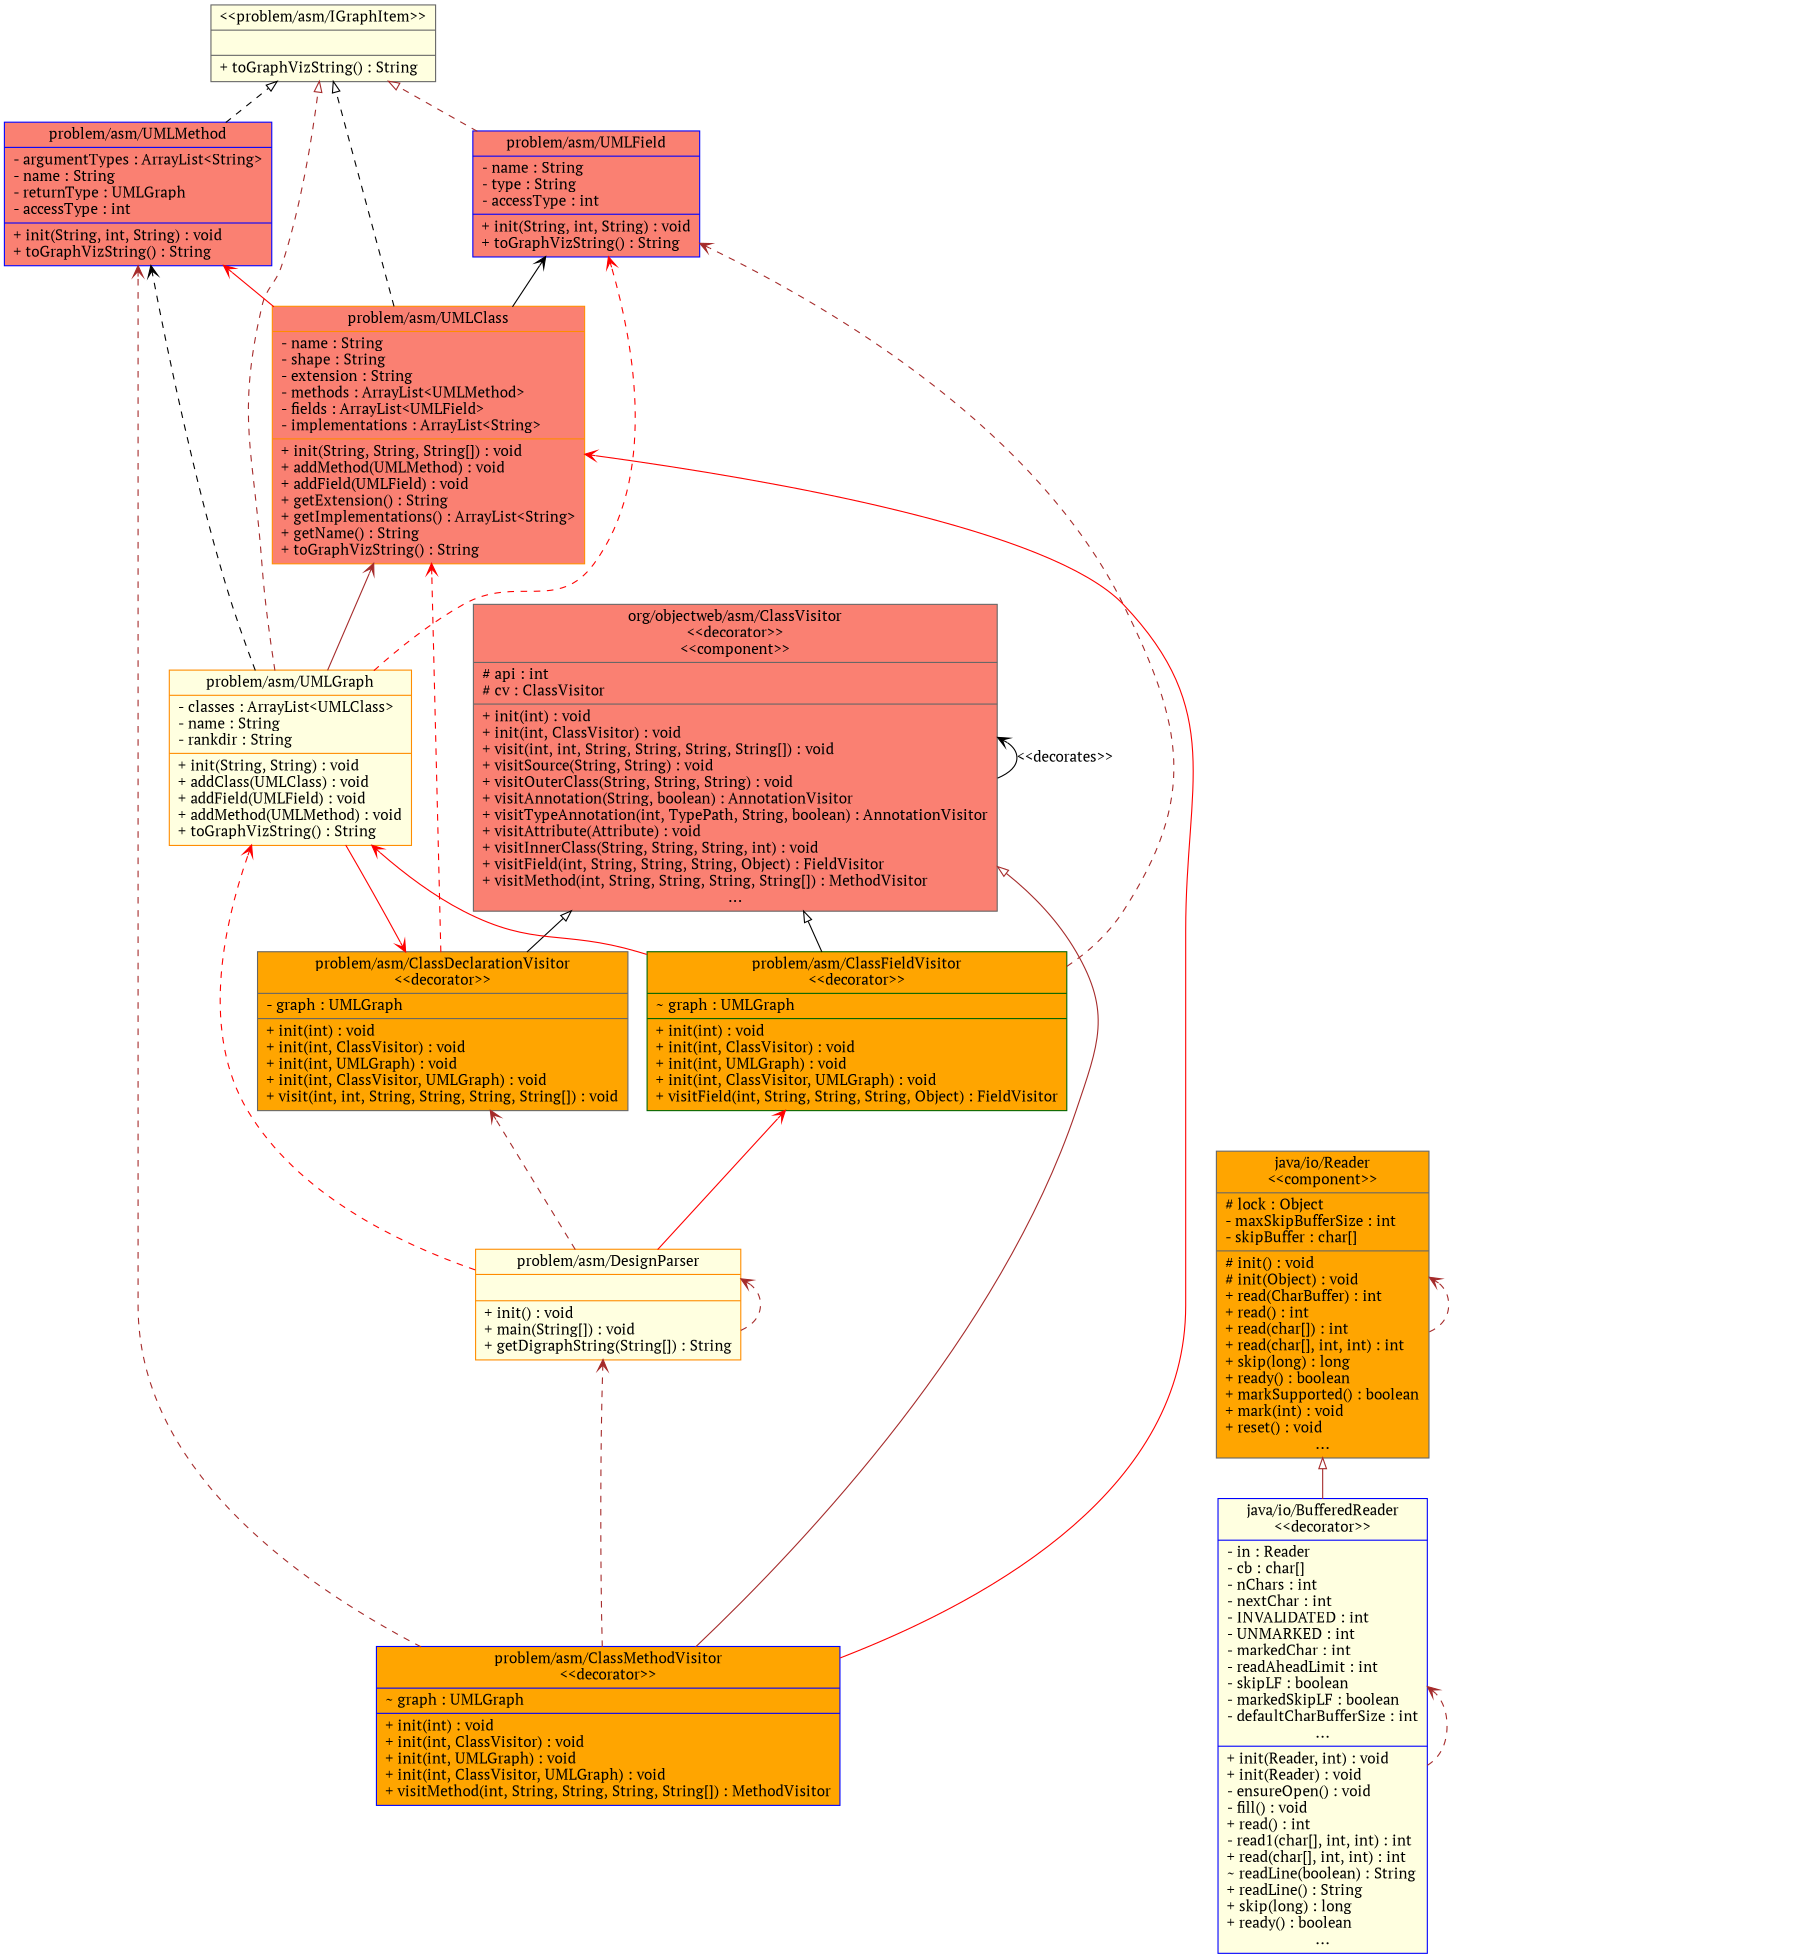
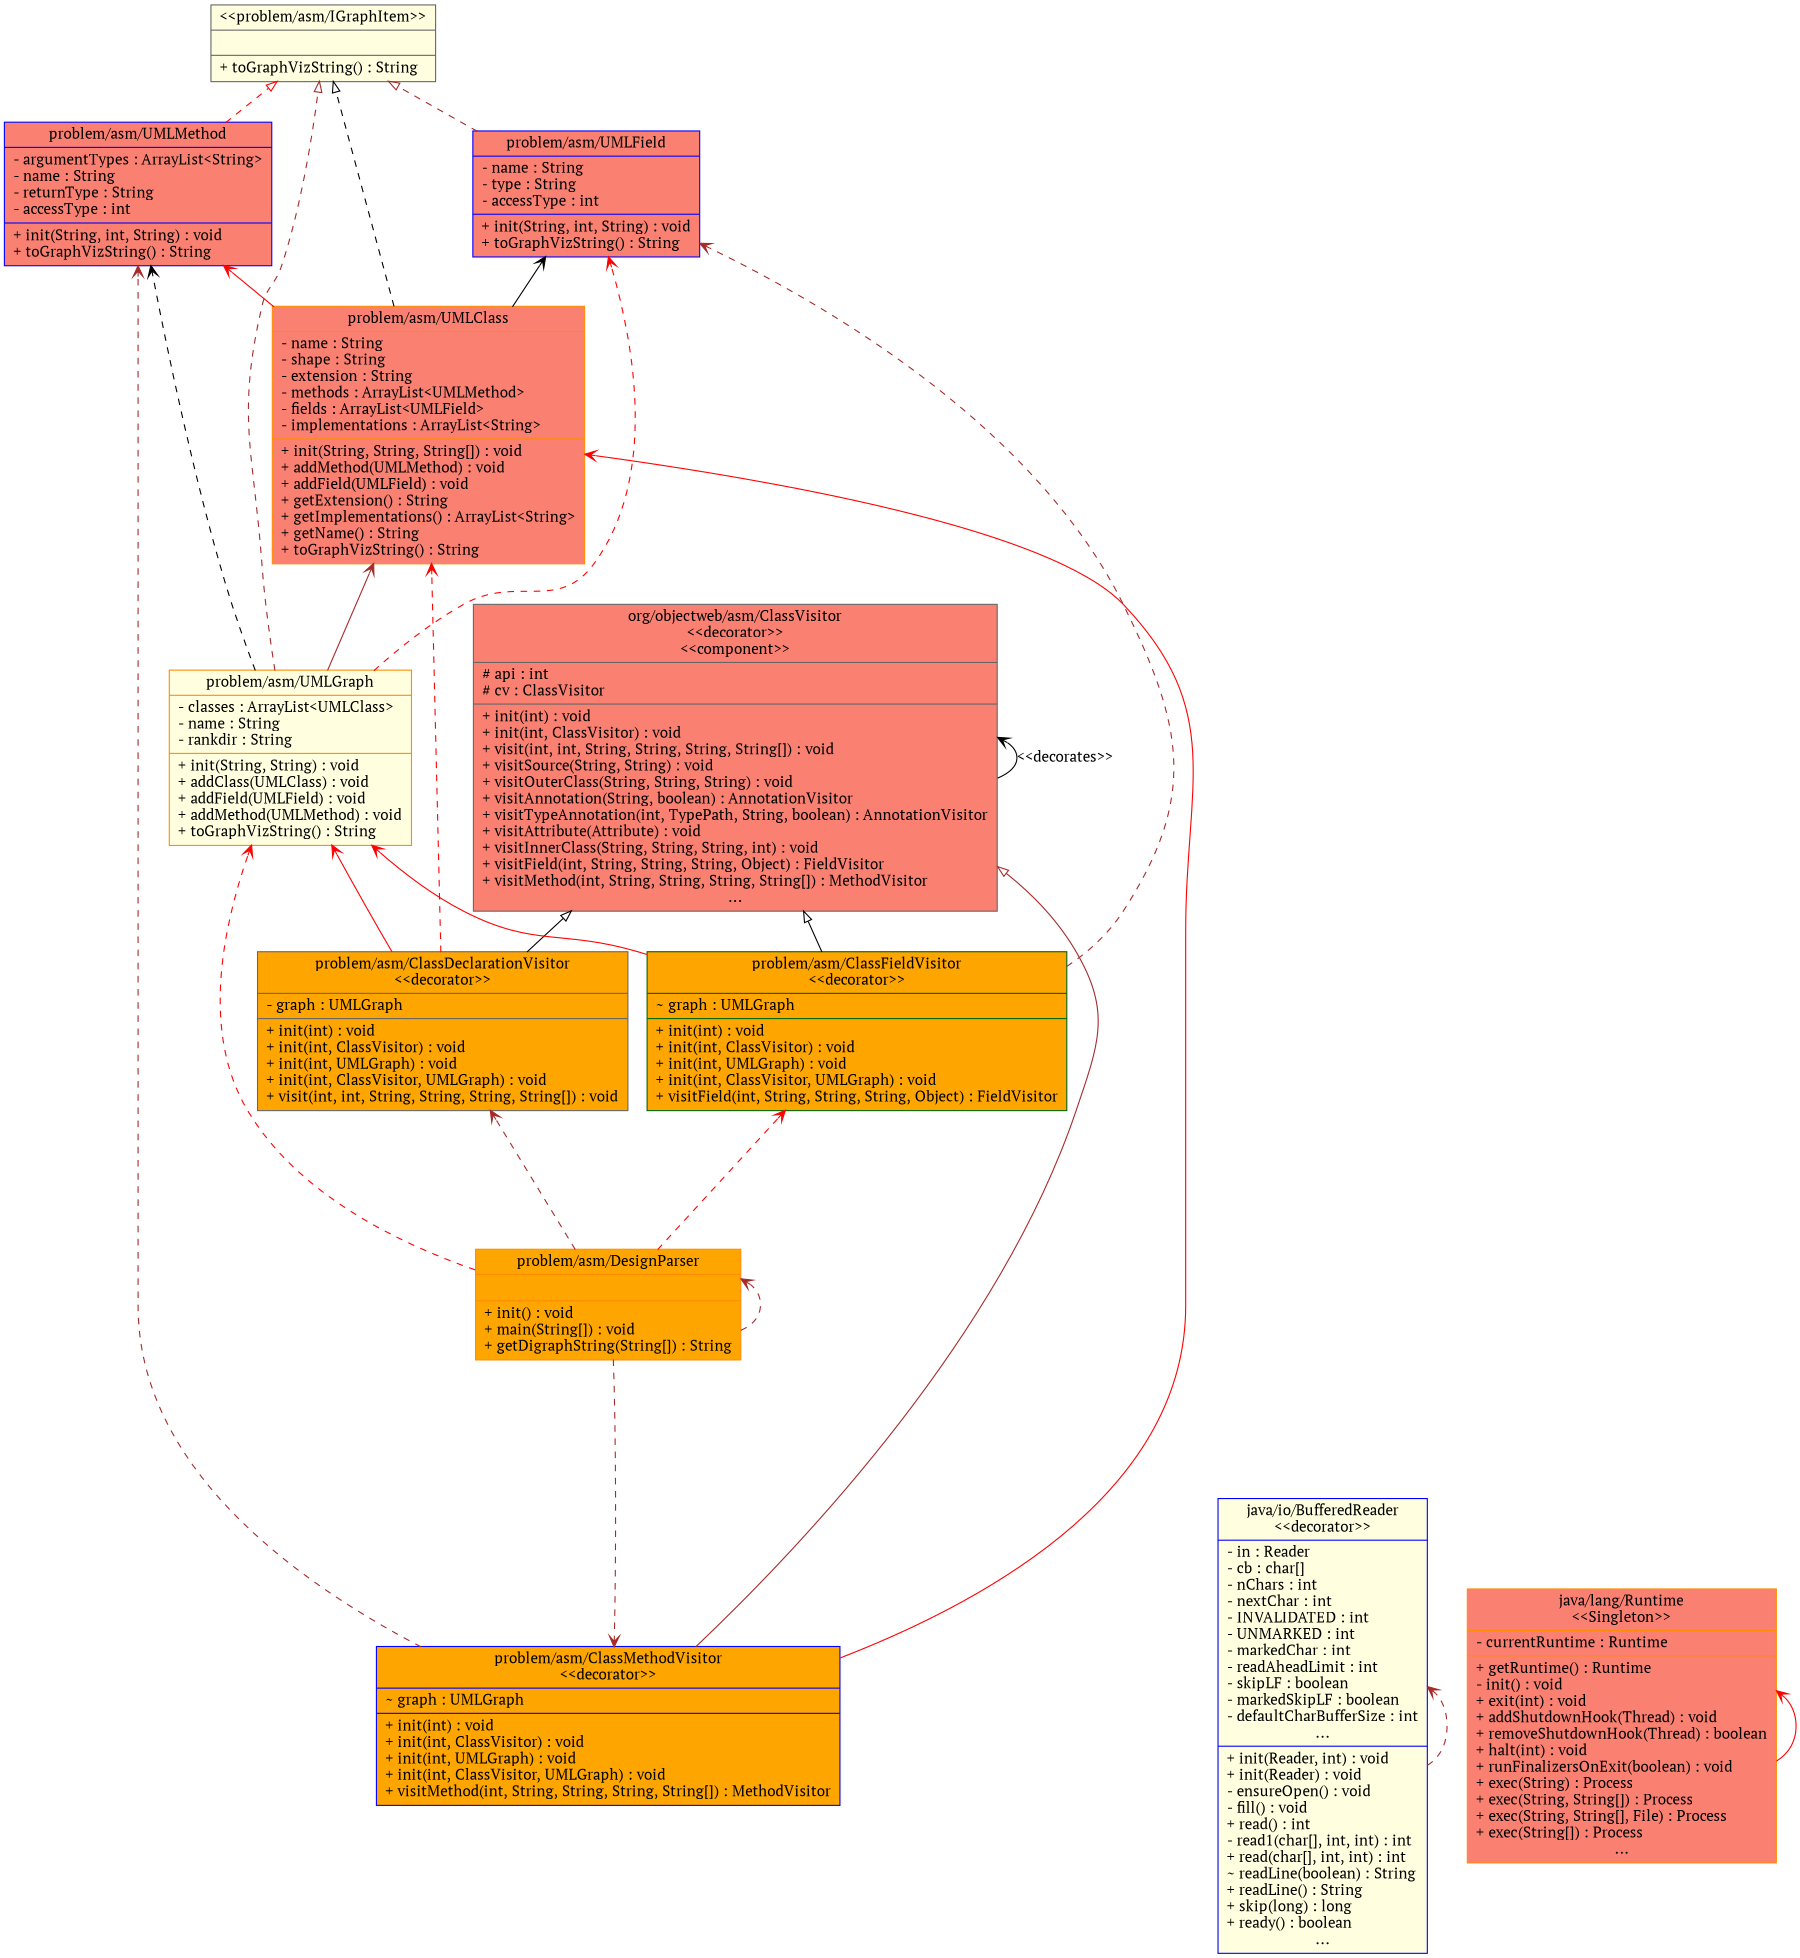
(247, 105) -> (247, 105)
(100, 193) -> (84, 193)
(373, 893) -> (364, 904)
(718, 1184) -> (718, 1184)
(608, 1305) -> (608, 1305)
(1323, 1305) -> none
(601, 1509) -> (616, 1498)
none -> (1622, 1726)
